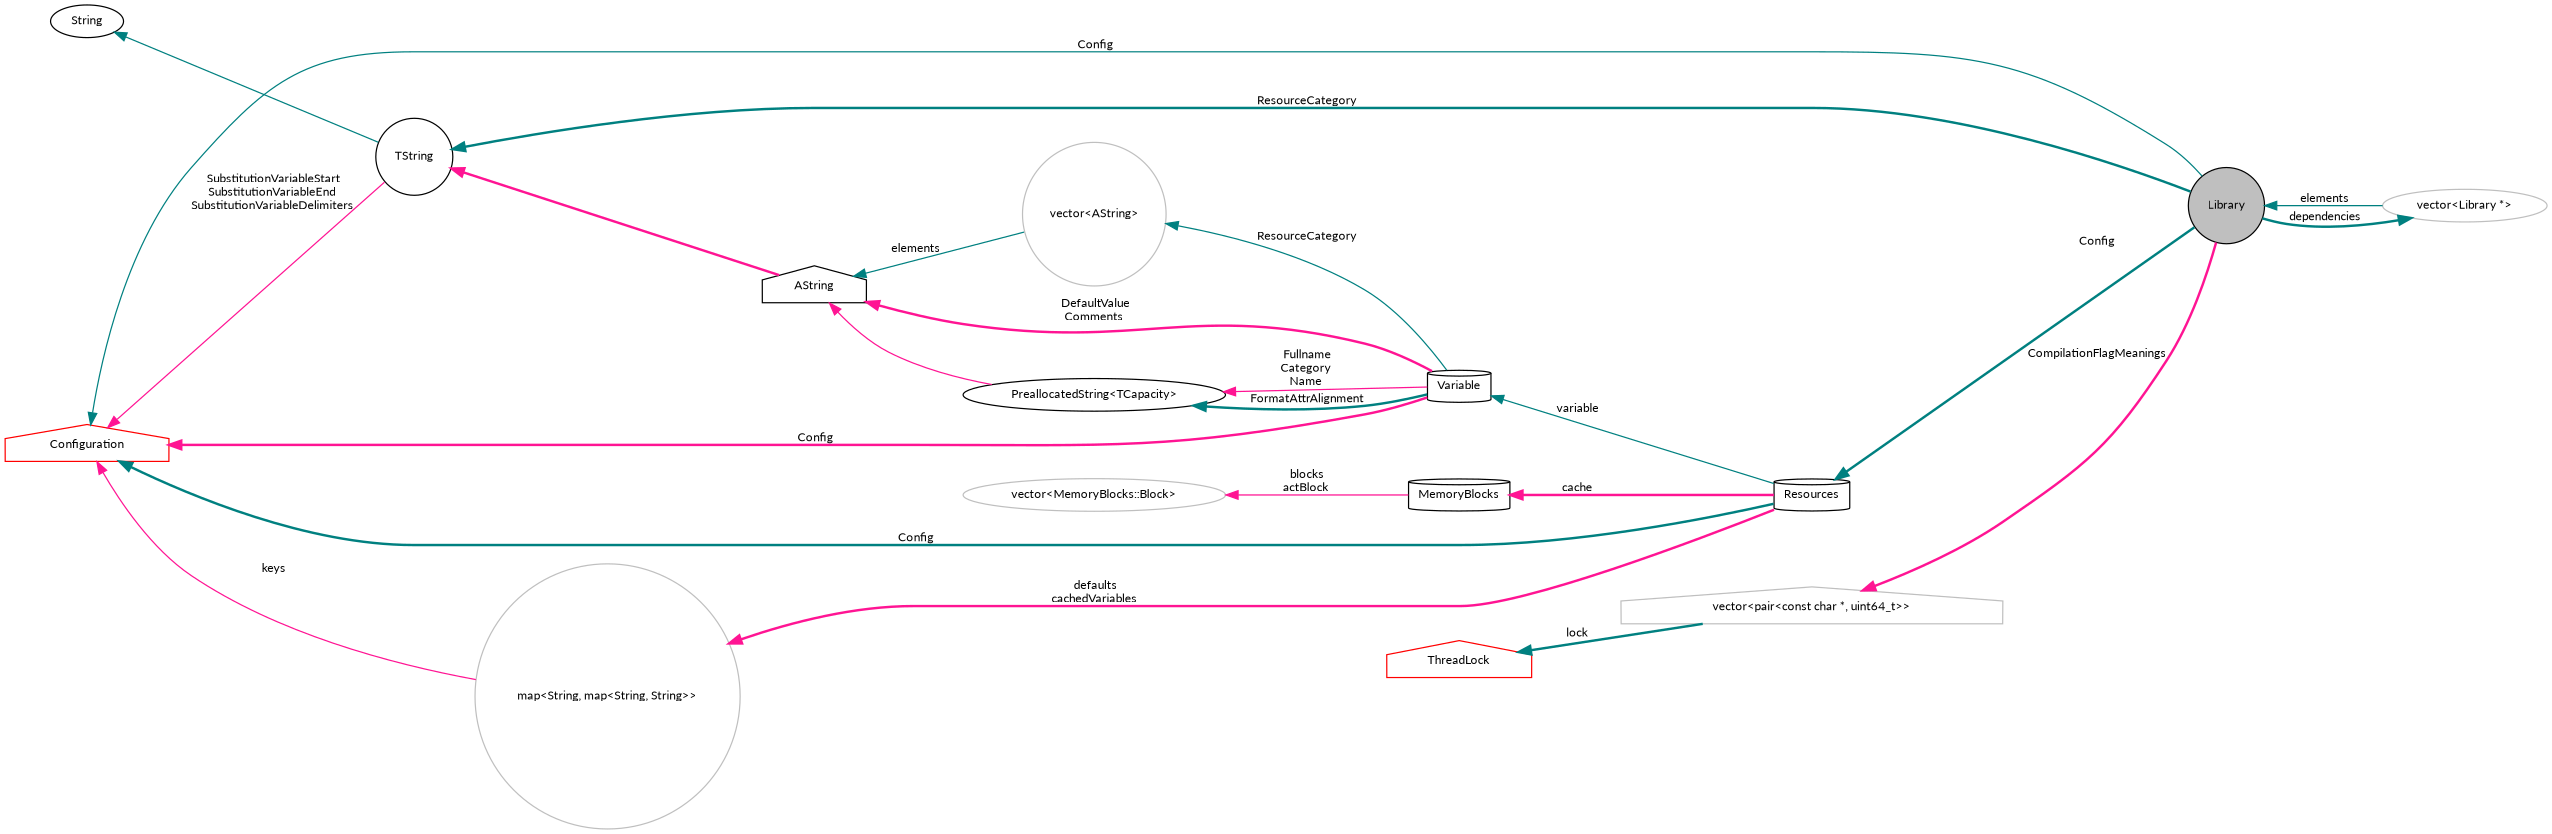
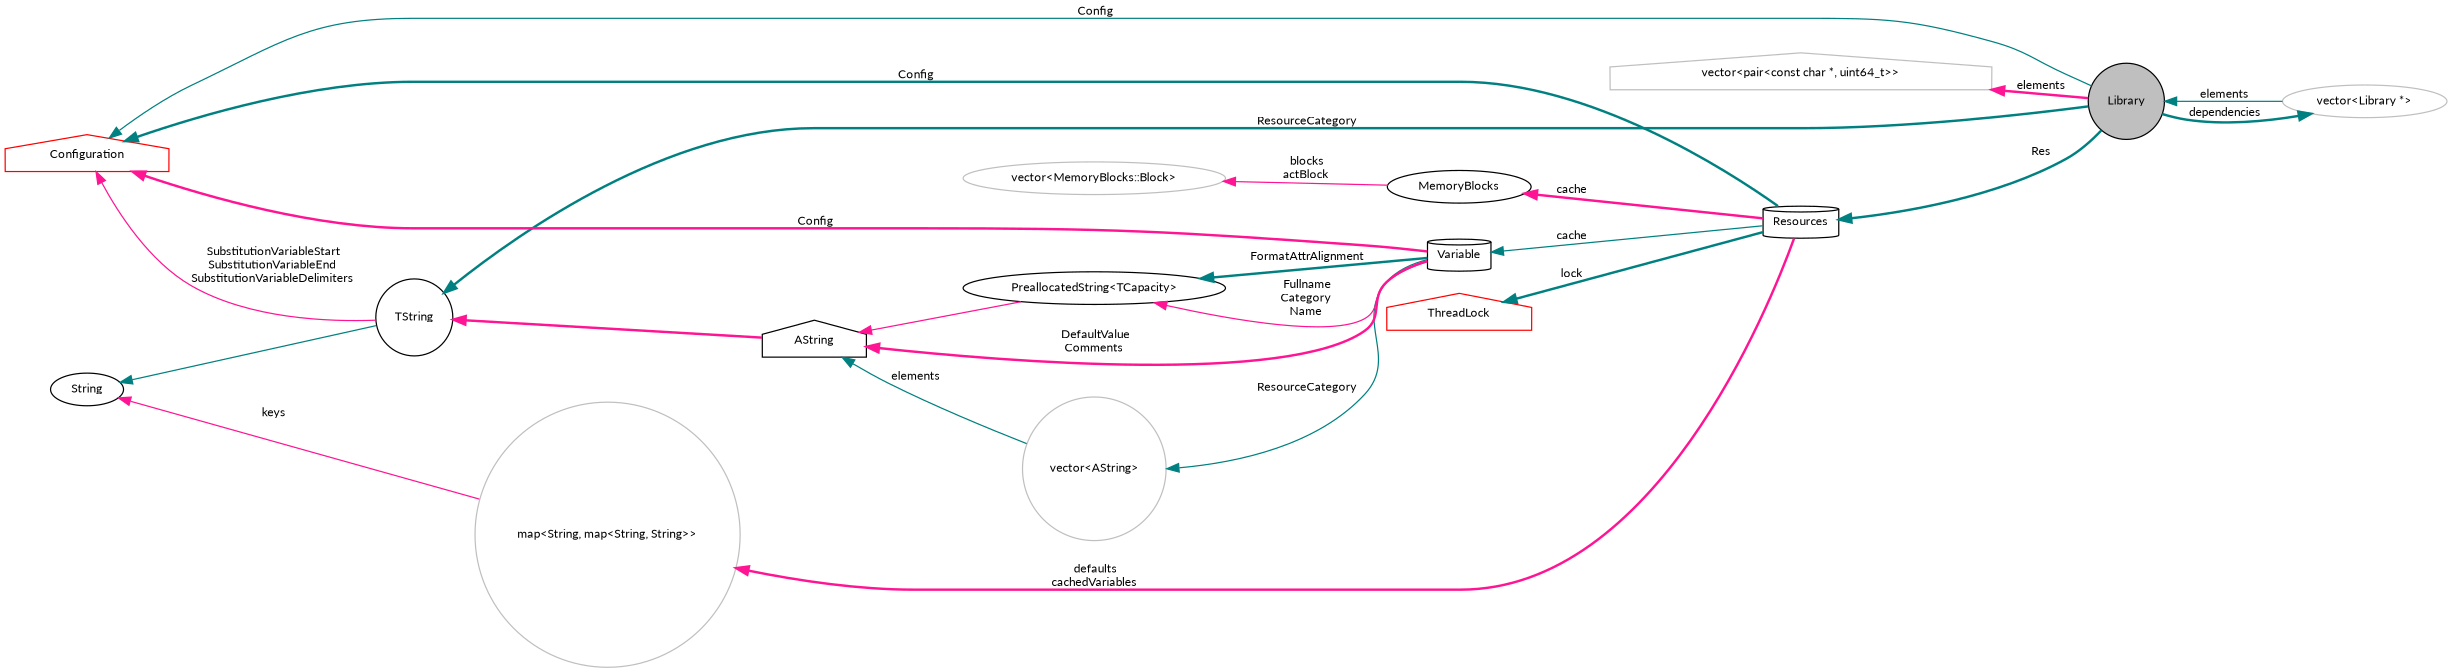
(2096, 242) -> (2040, 152)
(2096, 354) -> (2040, 86)
(1576, 409) -> (1571, 236)
(1459, 495) -> (1459, 187)
(265, 616) -> (305, 450)
(1617, 637) -> (1640, 265)
